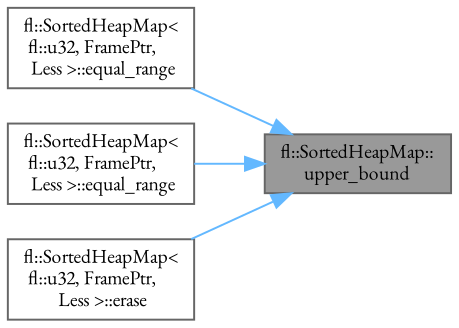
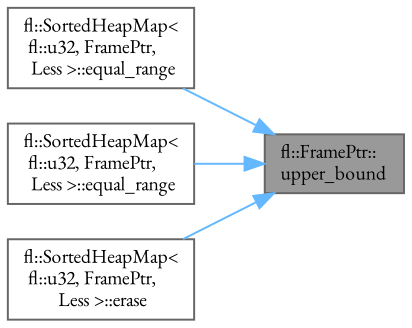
(358, 164) -> (334, 164)
